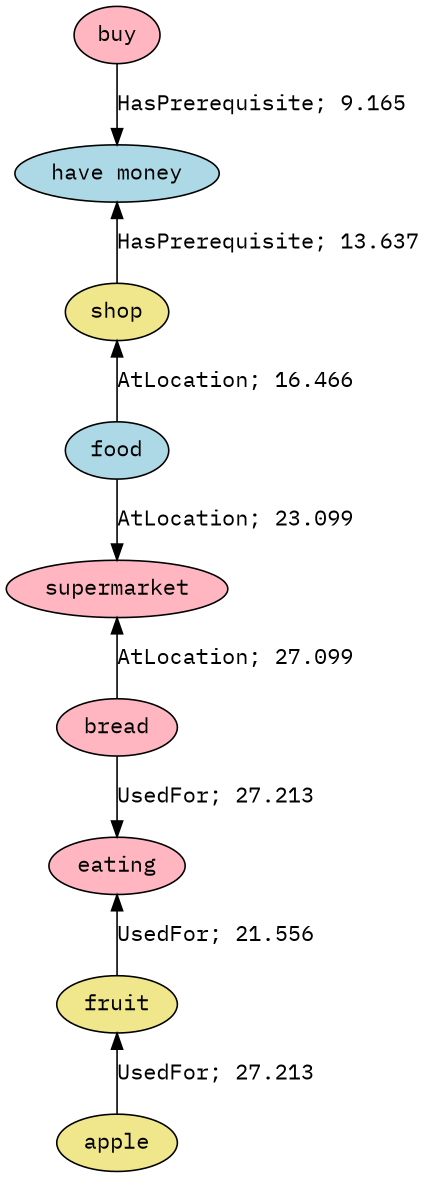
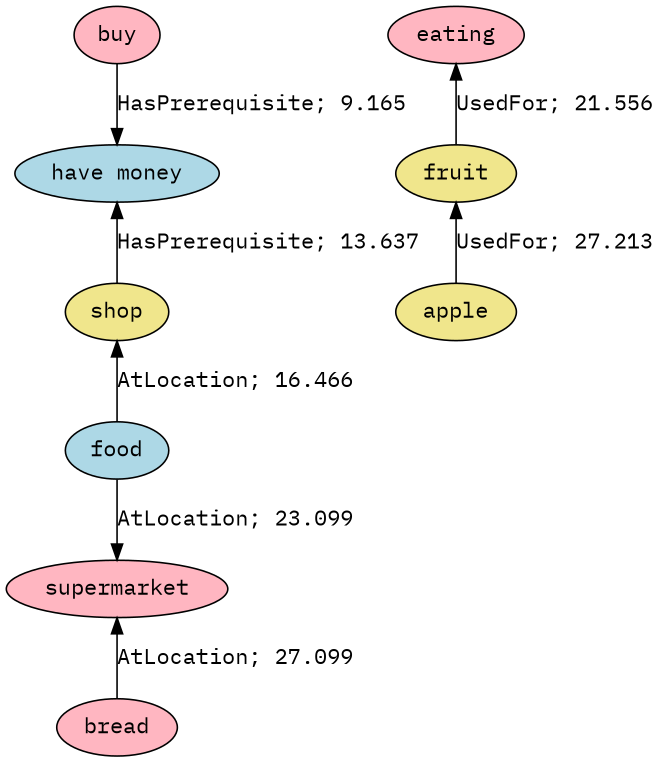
(117, 789) -> none
